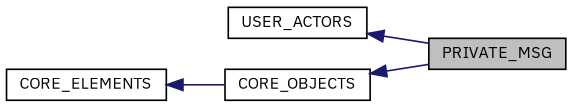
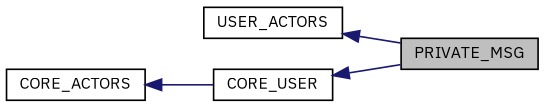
(86, 85) -> (76, 85)
(298, 85) -> (273, 85)
